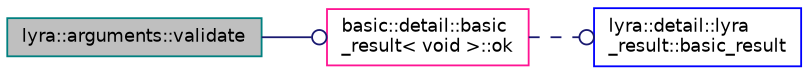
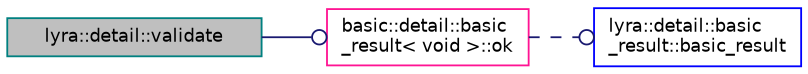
(134, 37) -> (134, 37)
(698, 37) -> (698, 37)
